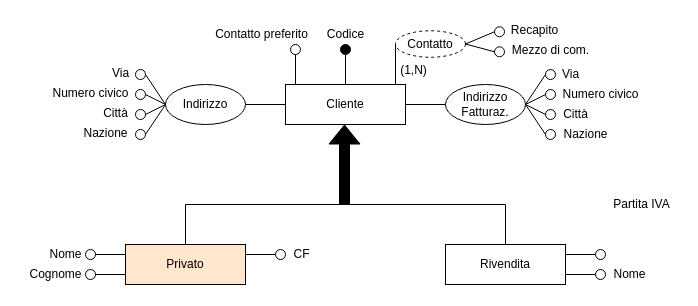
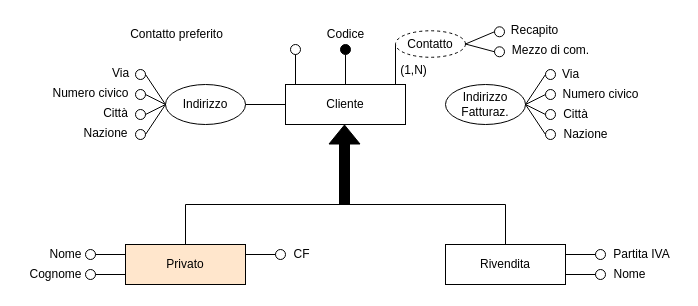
(262, 35) -> (177, 35)
(426, 105) -> none
(642, 205) -> (642, 255)
